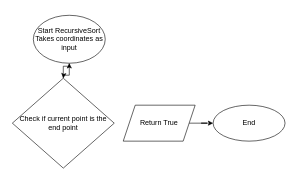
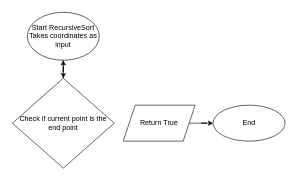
(69, 39) -> (63, 36)
